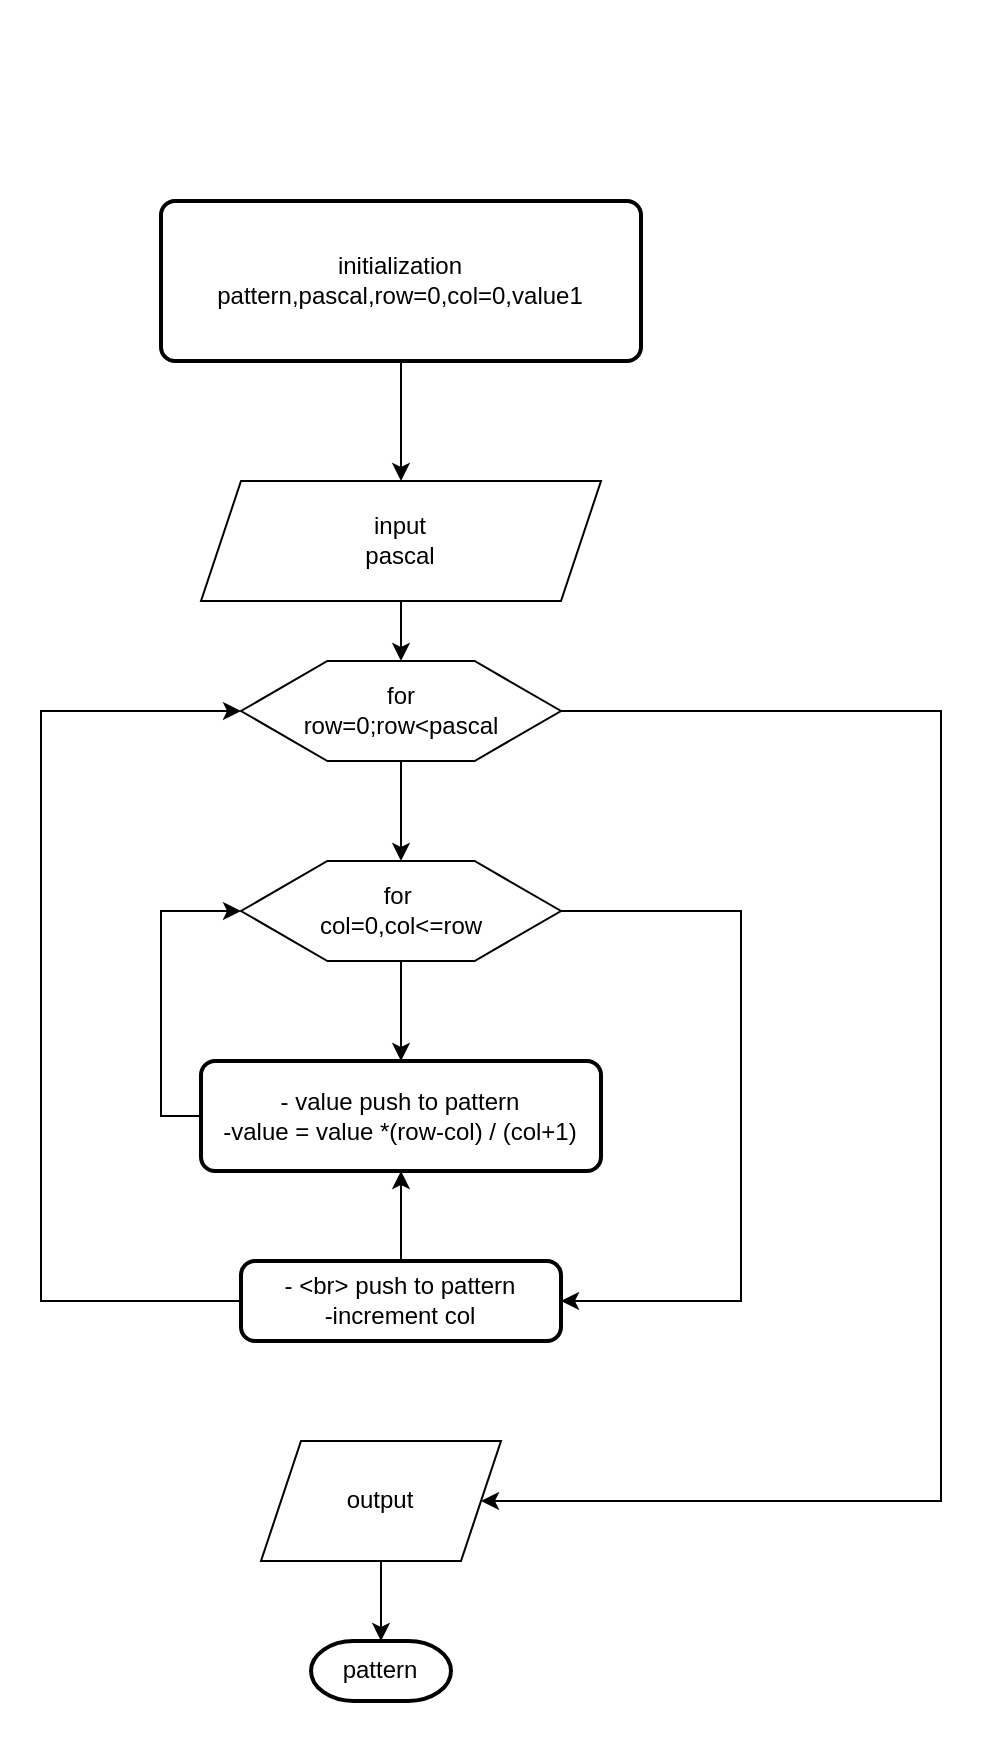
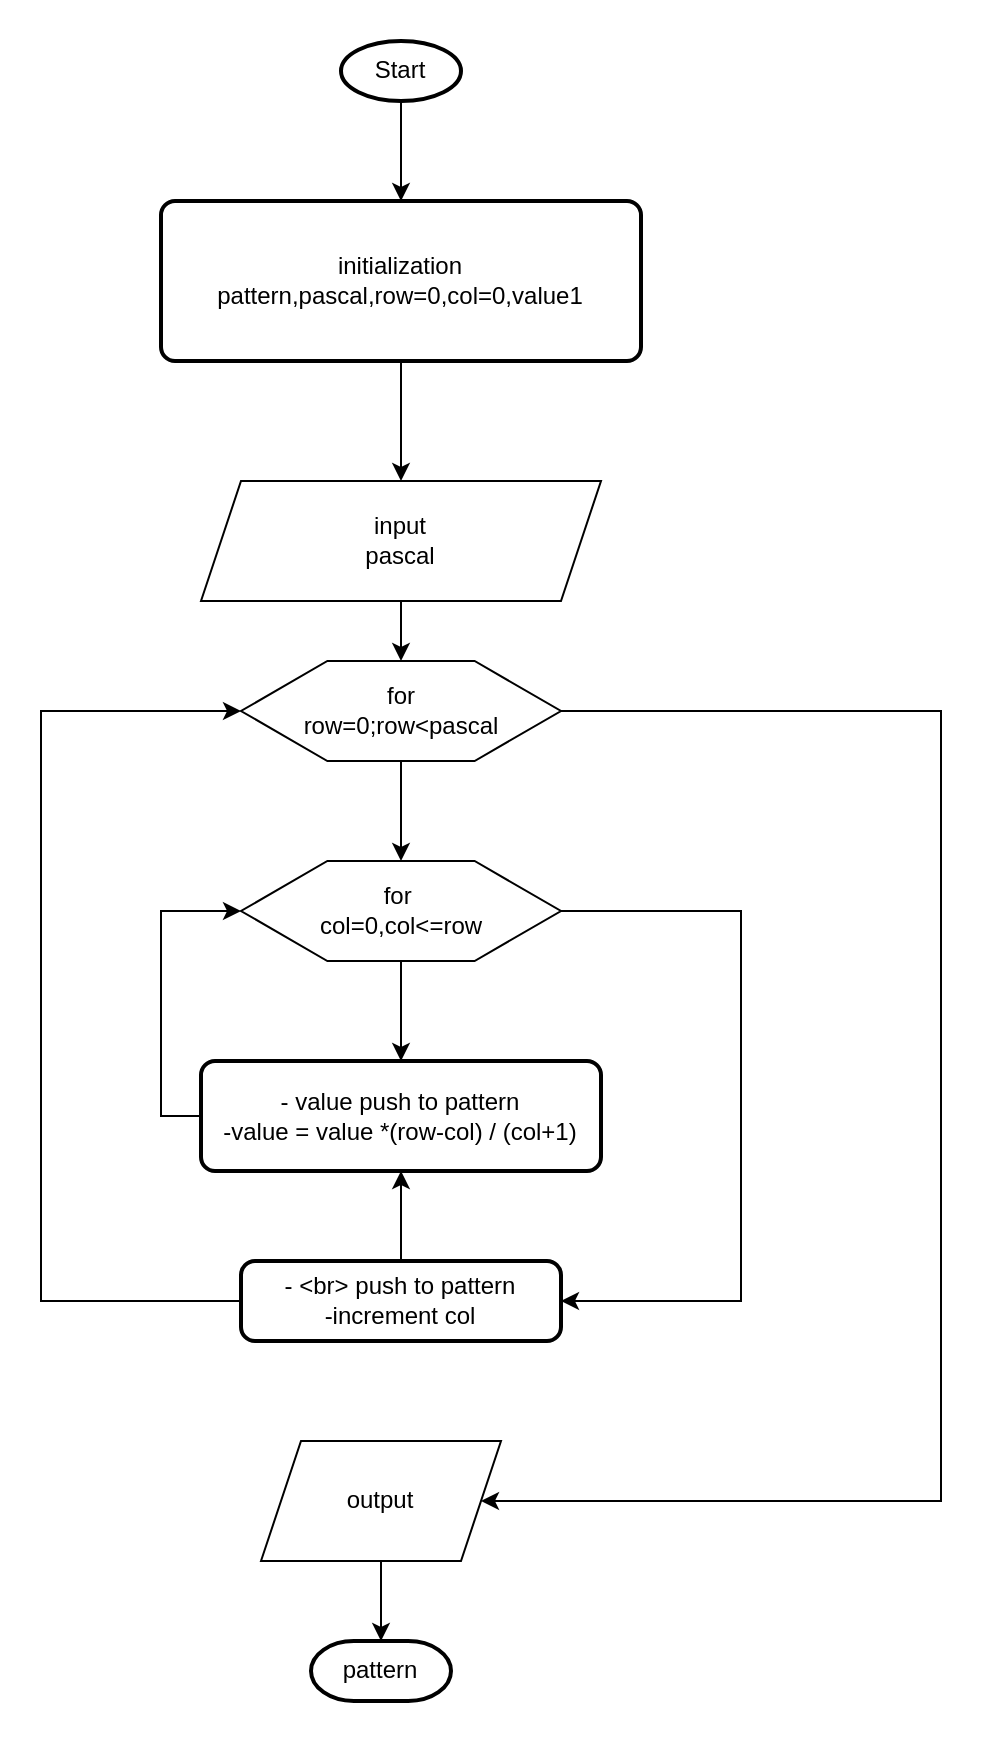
none -> (401, 71)
none -> (401, 144)
